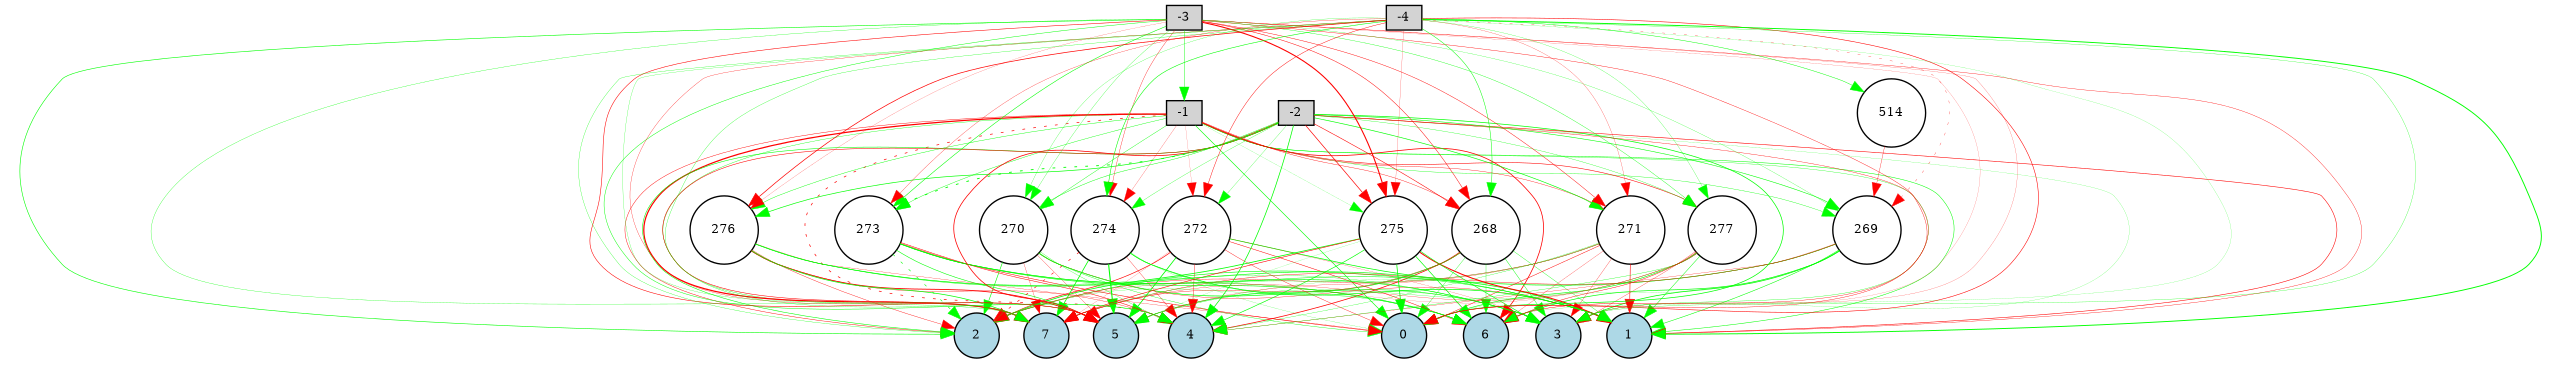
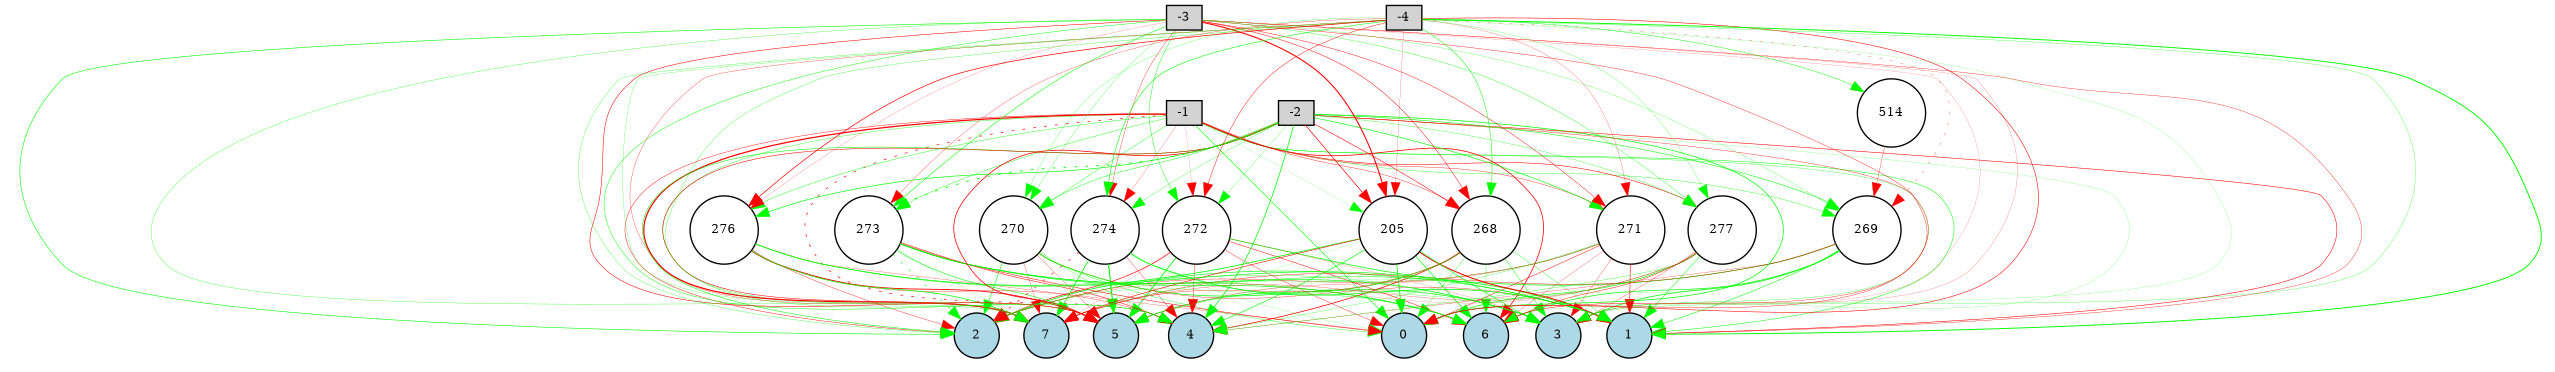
(1184, 53) -> (1149, 105)
(1393, 230) -> (1393, 230)
none -> (956, 283)
